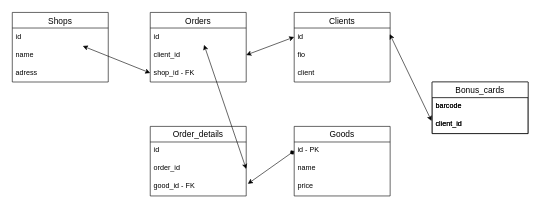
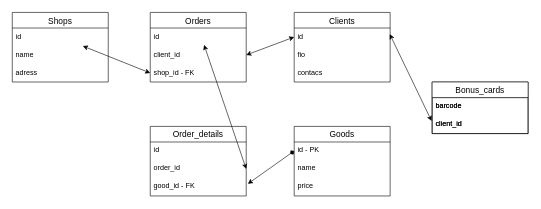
(308, 72) -> (312, 72)
